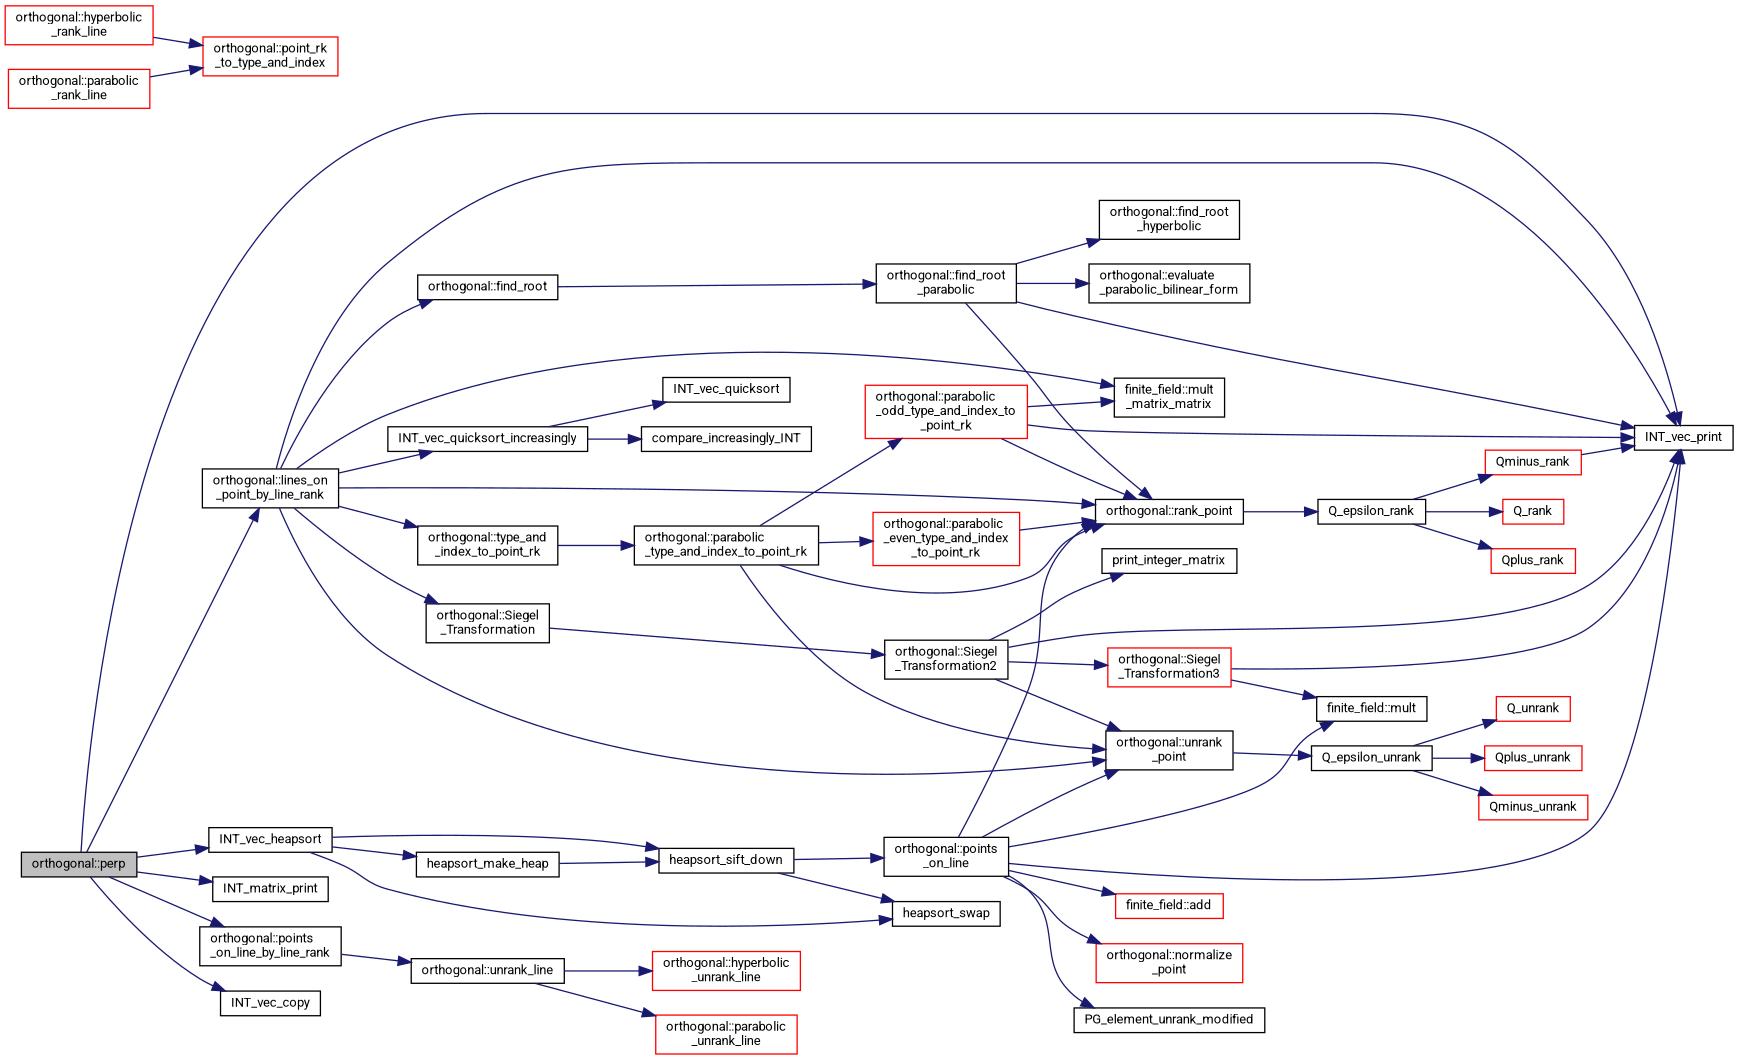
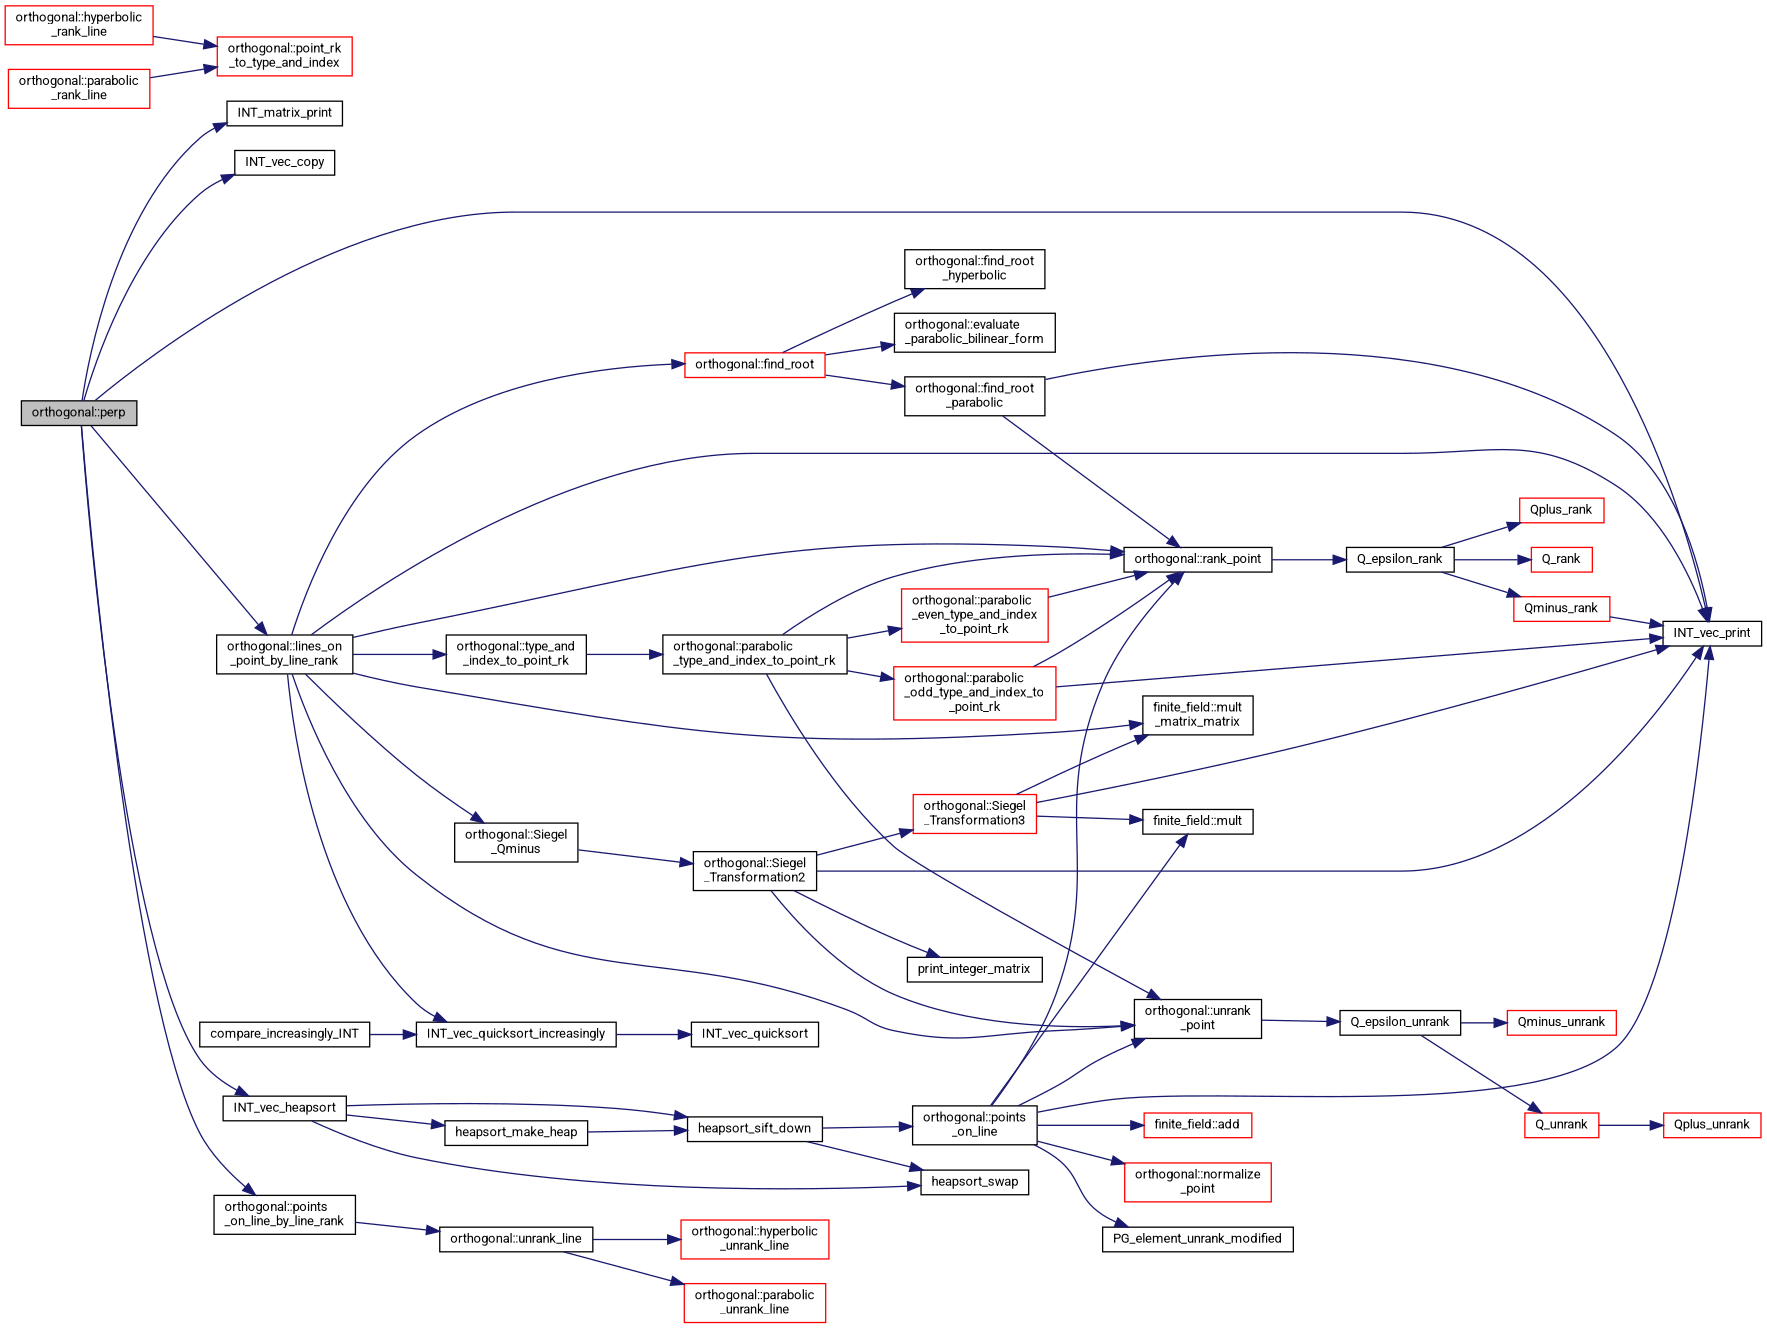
(1052, 253) -> (847, 322)
(1046, 283) -> (853, 351)
(488, 287) -> (755, 365)
(1064, 404) -> (1070, 769)
(608, 439) -> (387, 1035)
(488, 623) -> (516, 843)
(1452, 758) -> (1625, 1125)
